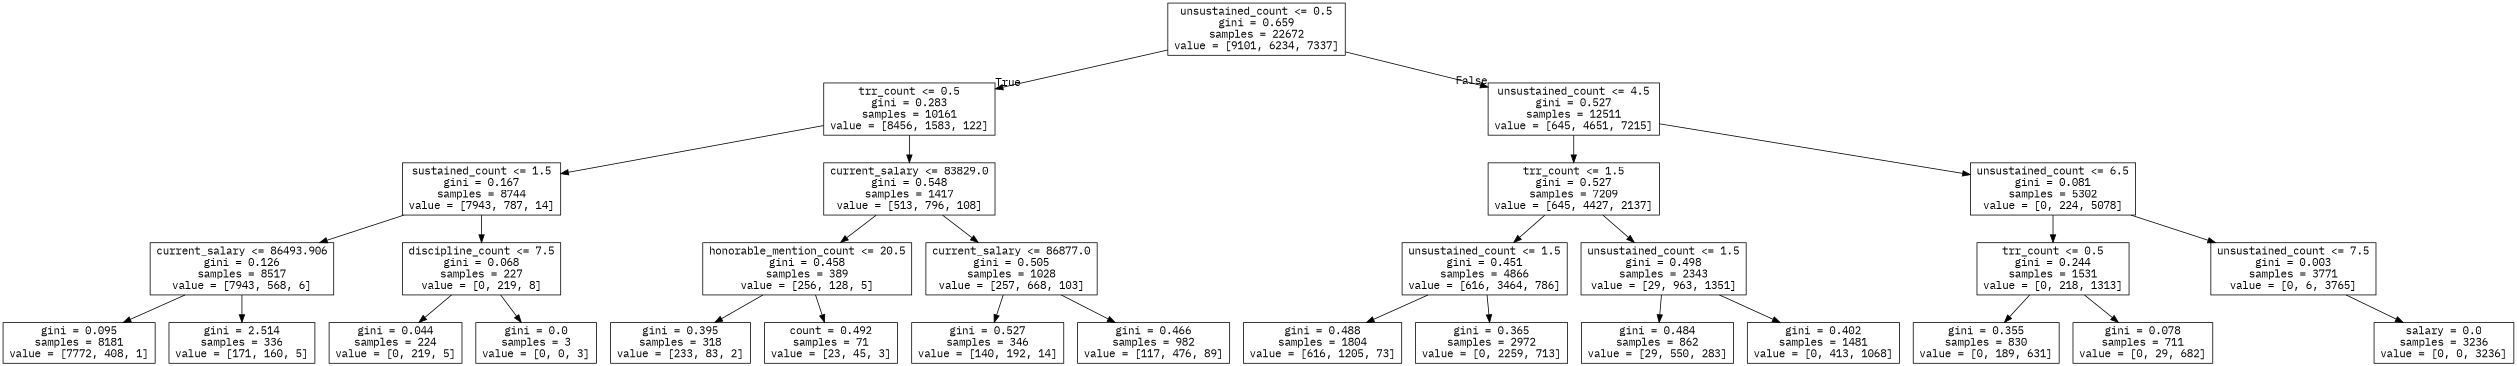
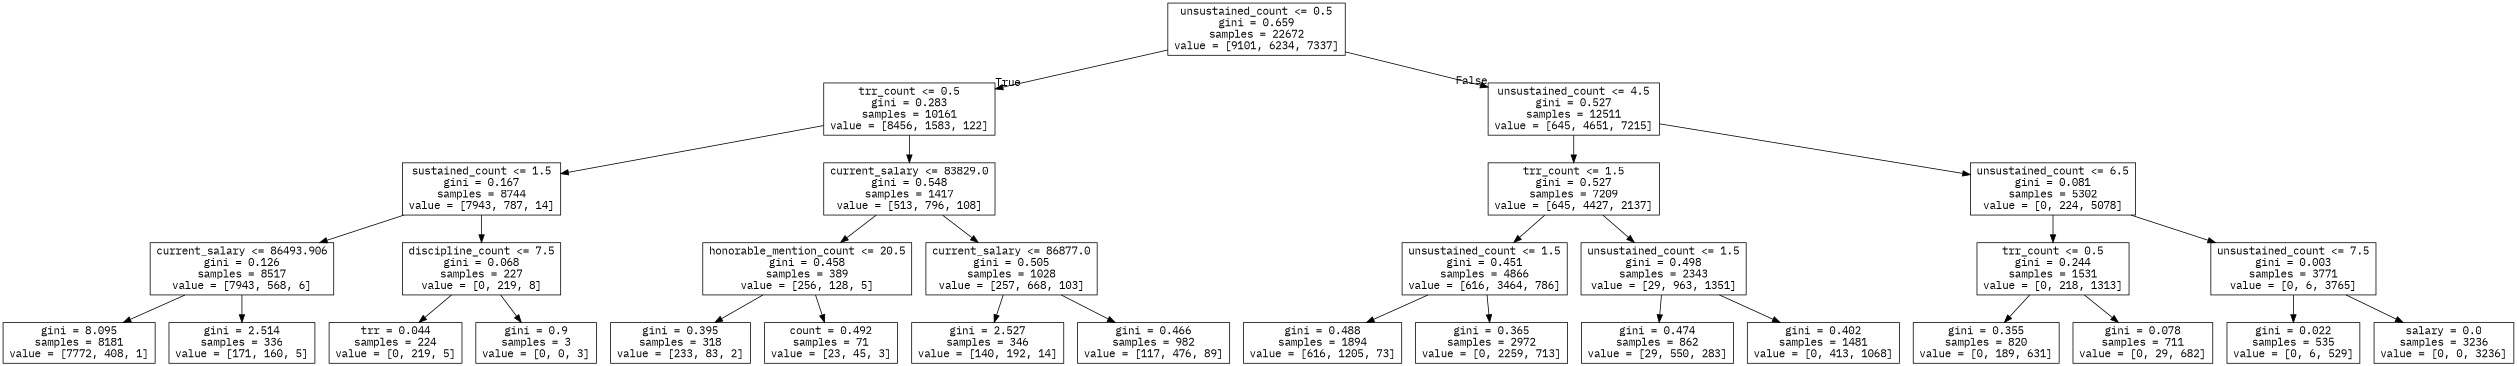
(79, 343) -> (79, 343)
(396, 343) -> (396, 343)
(536, 343) -> (536, 343)
(988, 343) -> (988, 343)
(1323, 343) -> (1323, 343)
(1657, 343) -> (1657, 343)
(1986, 343) -> (1986, 343)
none -> (2293, 343)
